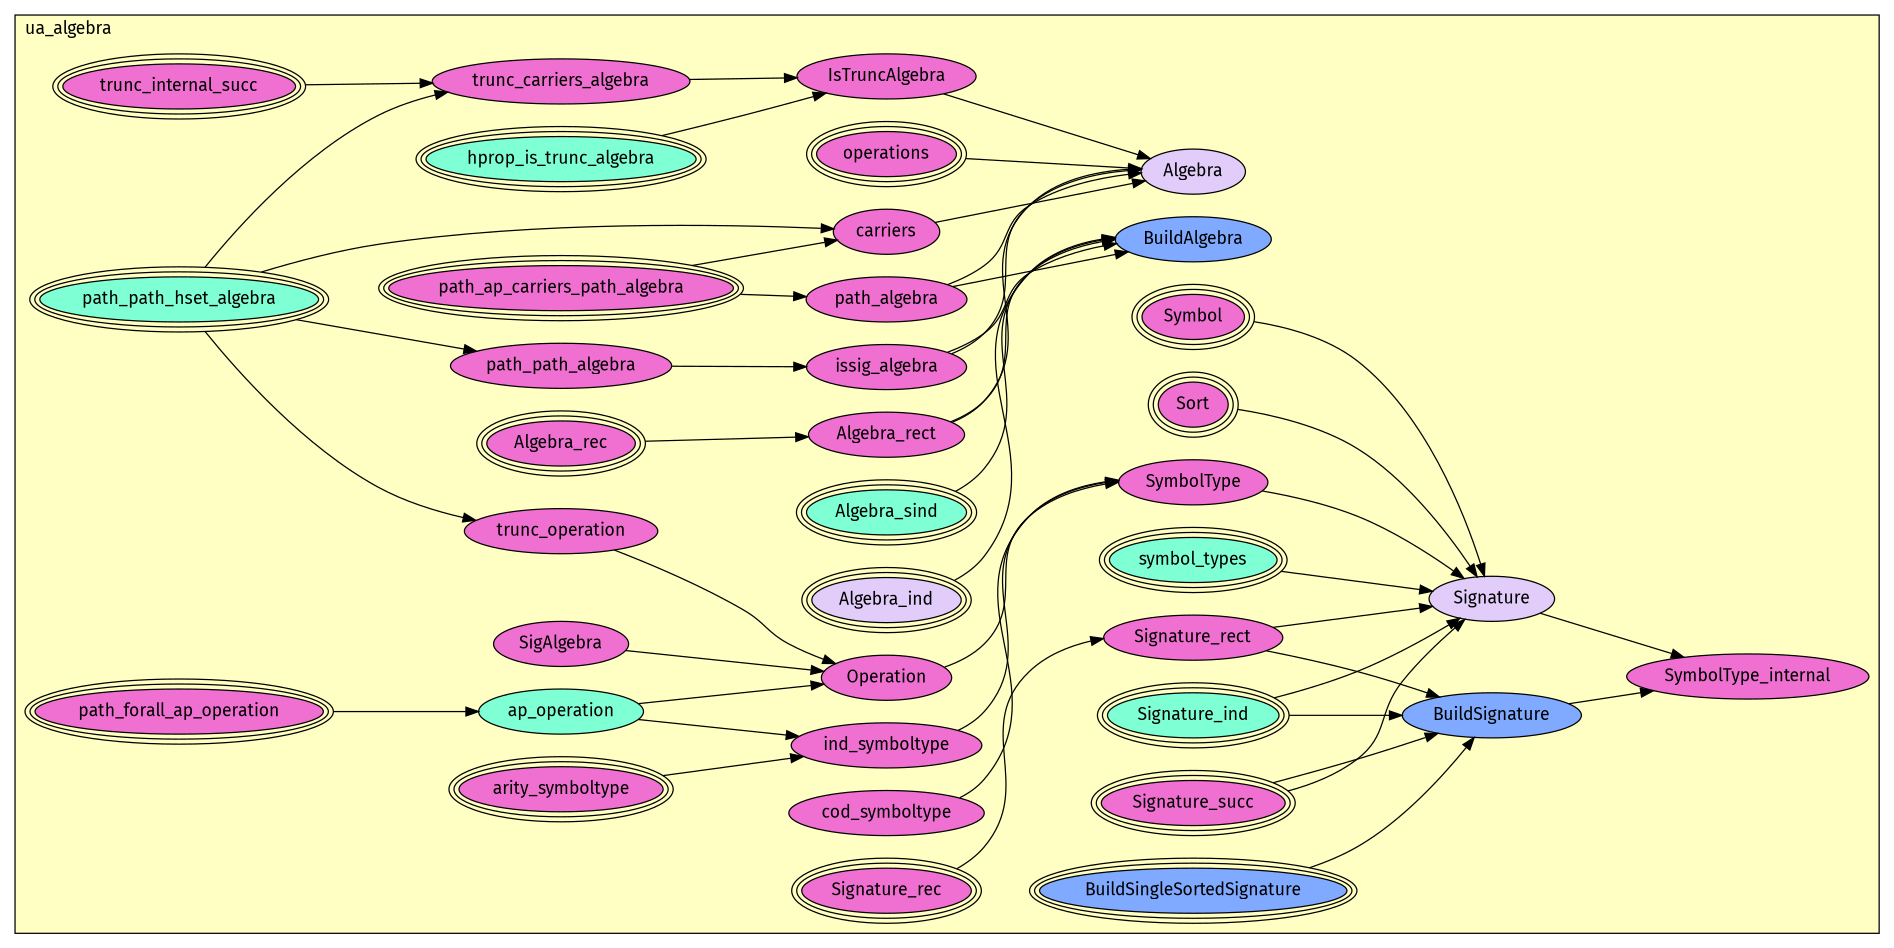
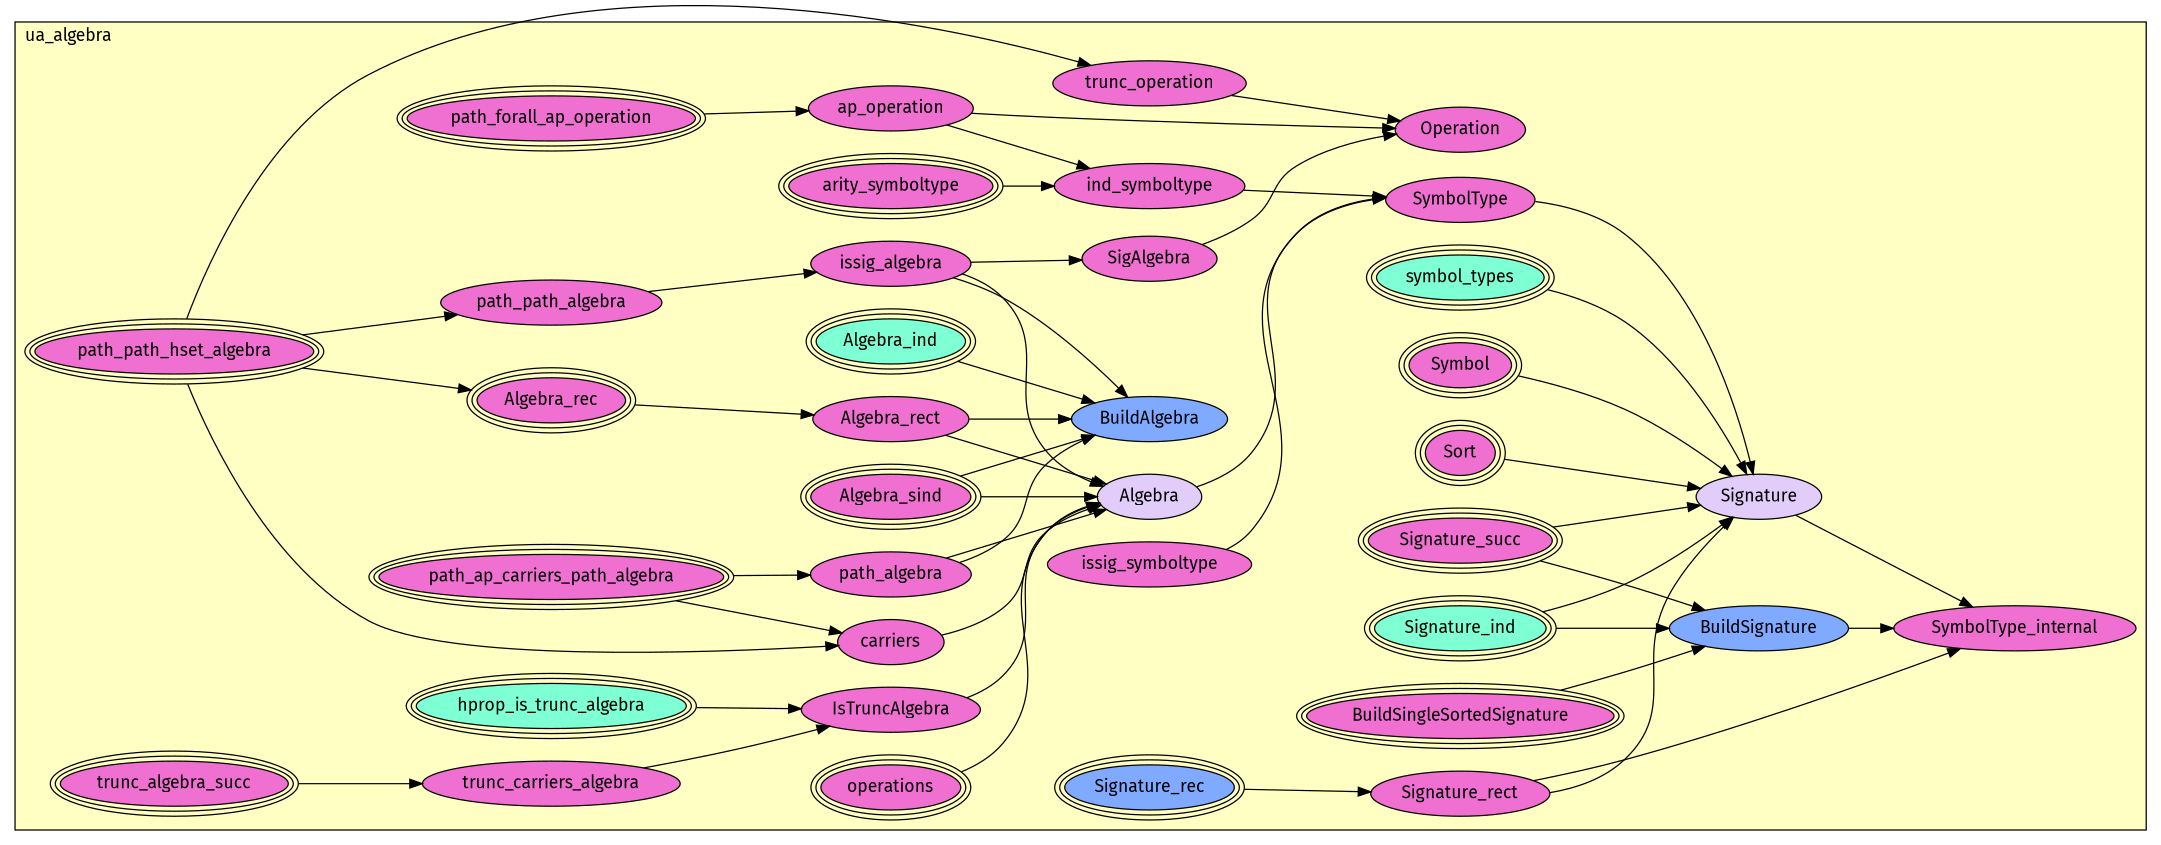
(179, 86) -> (174, 784)
(307, 163) -> (381, 378)
none -> (1020, 261)
(179, 299) -> (174, 351)
none -> (1038, 497)
(887, 512) -> (891, 497)
(1007, 561) -> (1270, 418)
(887, 600) -> (891, 341)
(1344, 668) -> (1743, 724)
(561, 712) -> (891, 108)
(887, 813) -> (1150, 564)
(887, 891) -> (1150, 787)
(1193, 891) -> (1460, 716)
